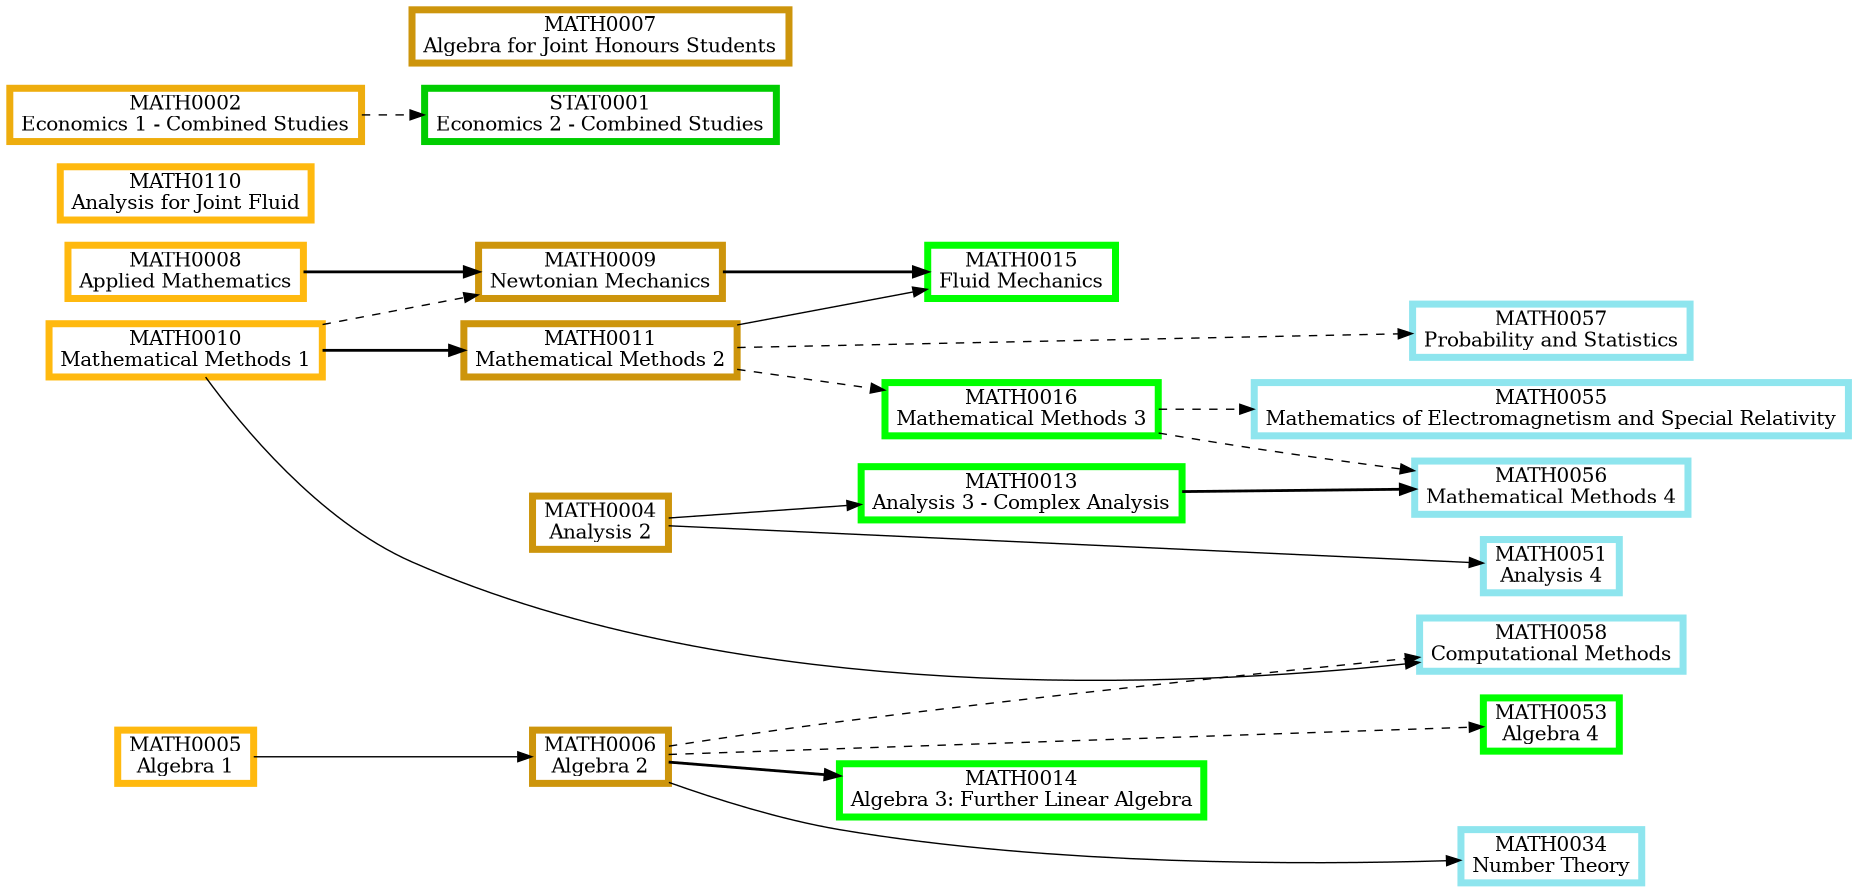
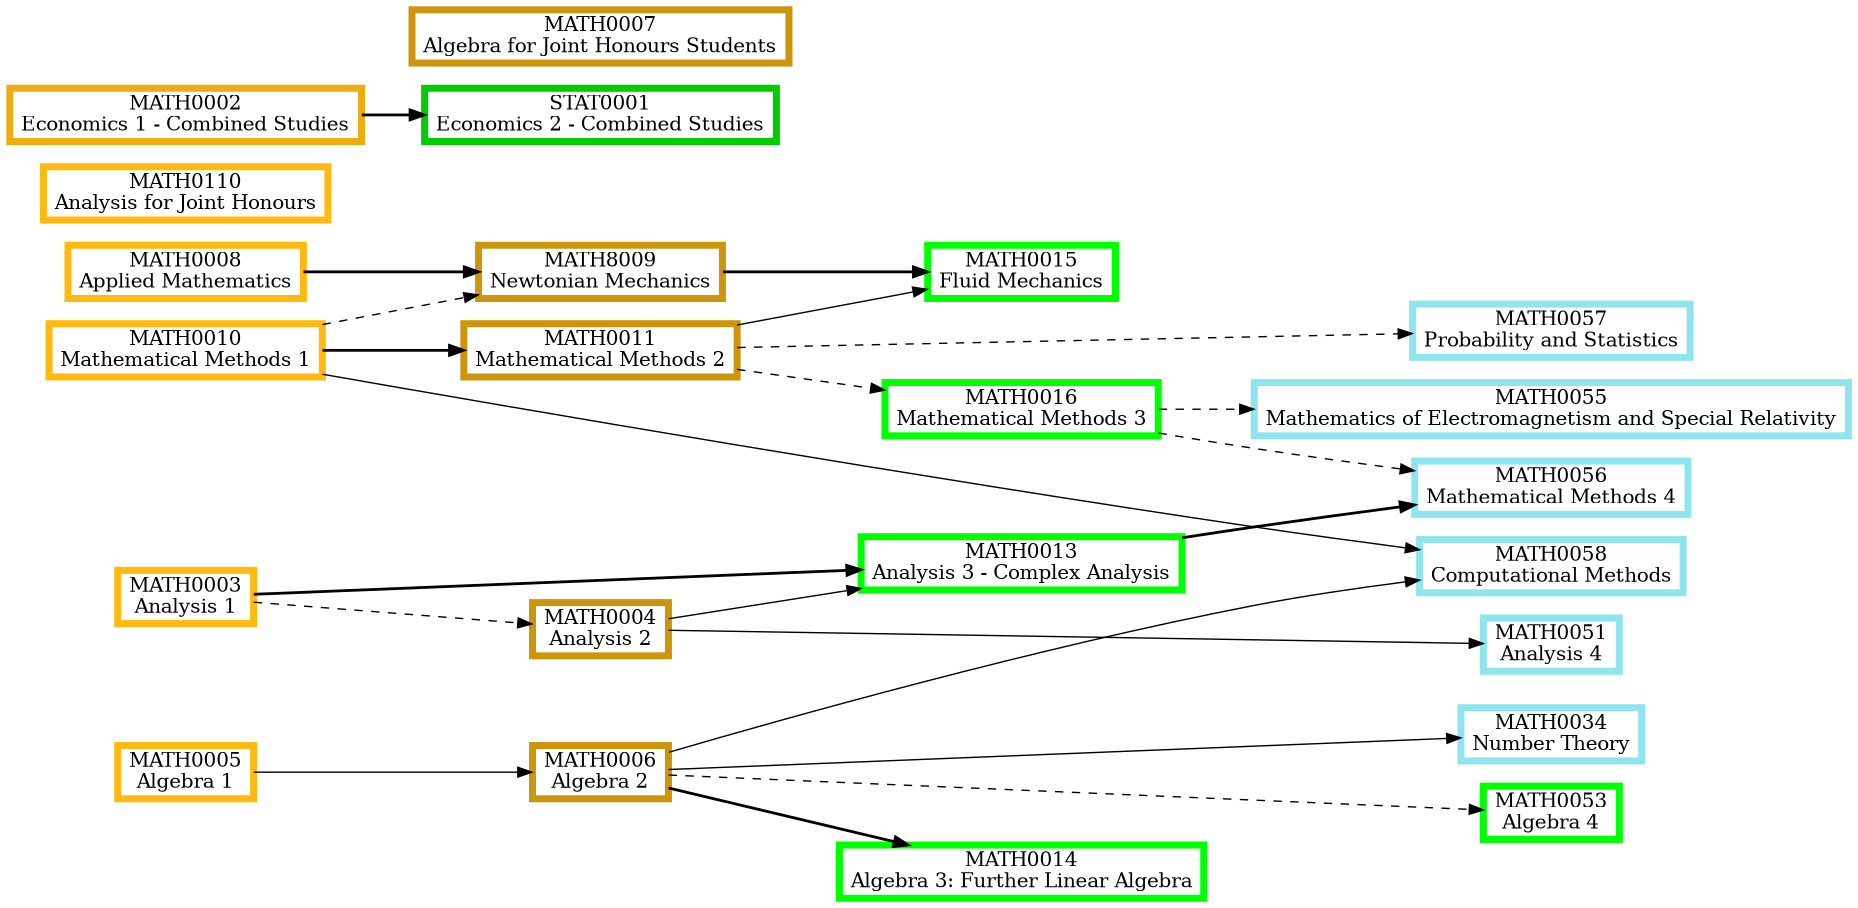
(386, 115) -> (386, 115)
(186, 193) -> (186, 193)
(600, 272) -> (600, 272)
none -> (186, 597)
(1037, 698) -> (1034, 654)
